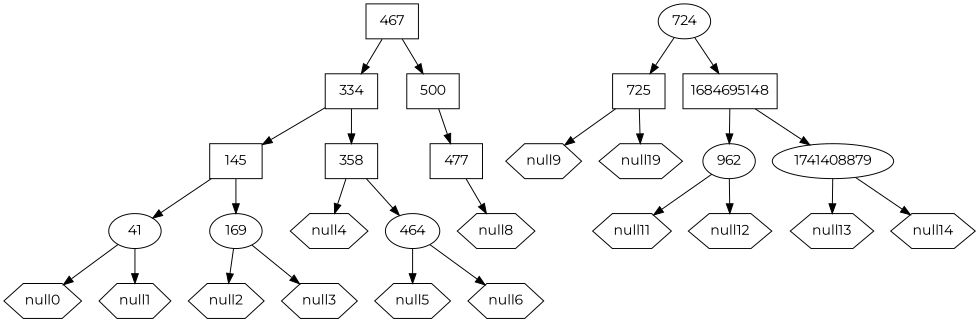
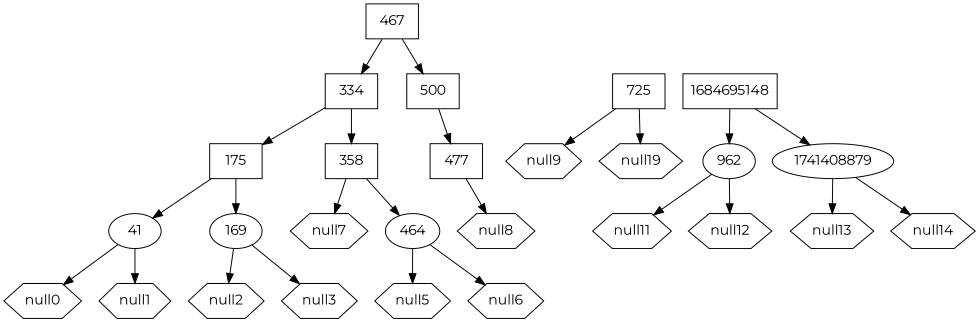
(684, 21) -> none
(236, 161) -> (236, 161)
(329, 231) -> (329, 231)
